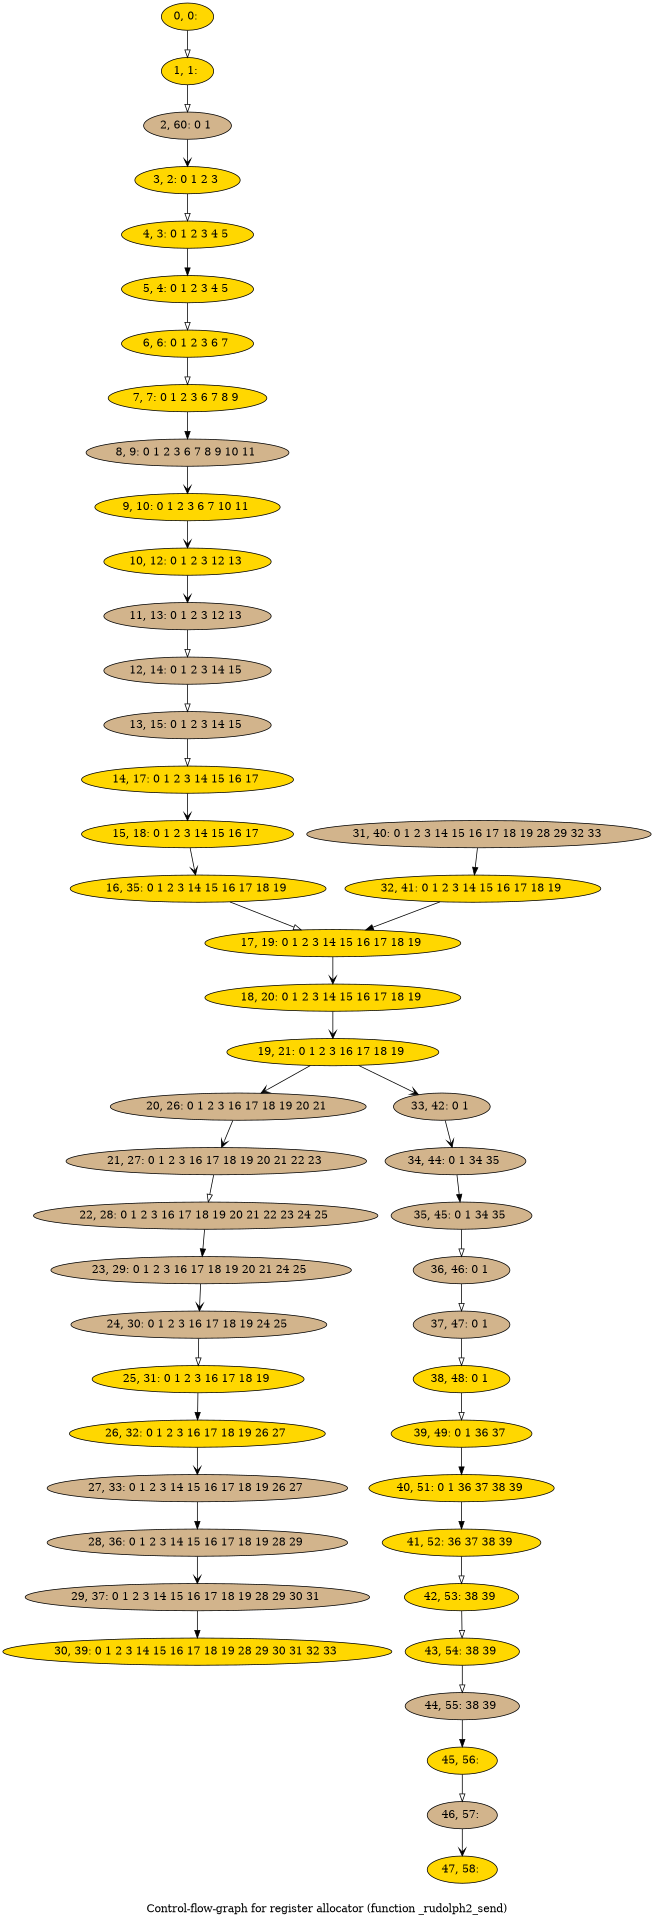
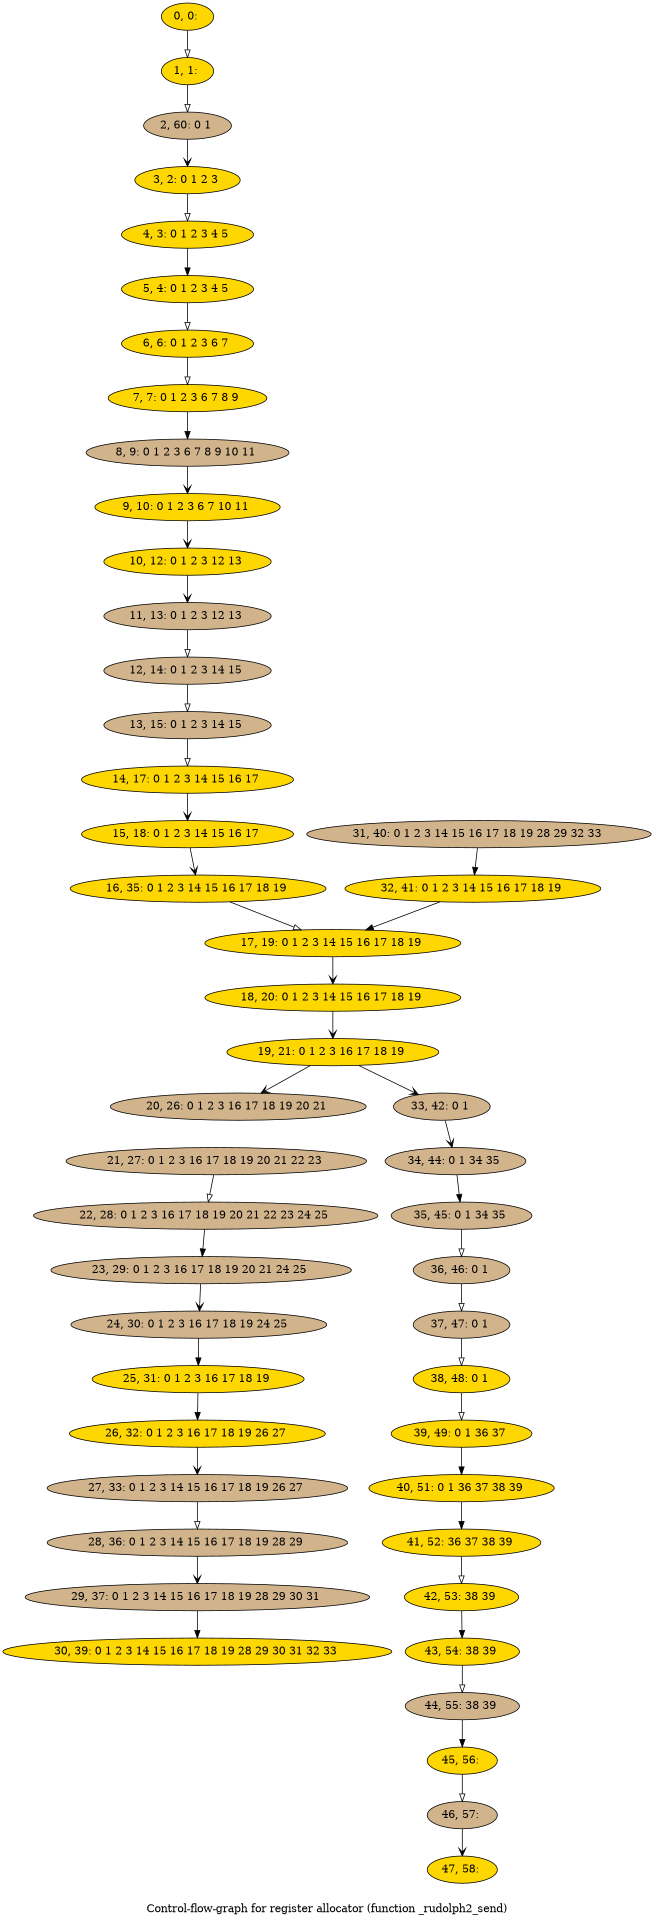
(229, 1130) -> none
(199, 1348) -> (199, 1348)
(197, 1512) -> (197, 1512)
(462, 1621) -> (462, 1621)
